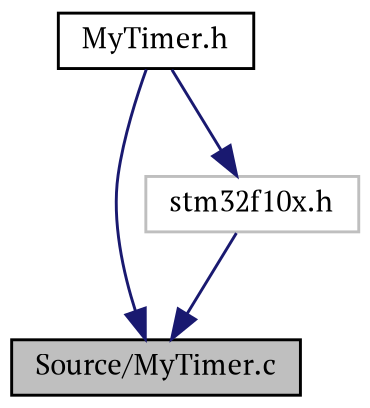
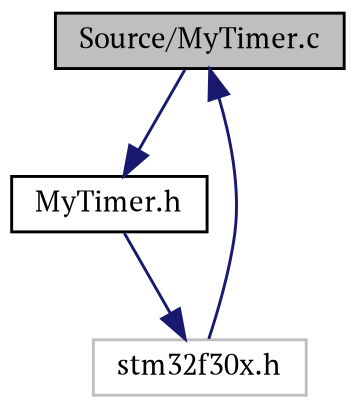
(117, 189) -> (162, 110)
(252, 204) -> (200, 368)
